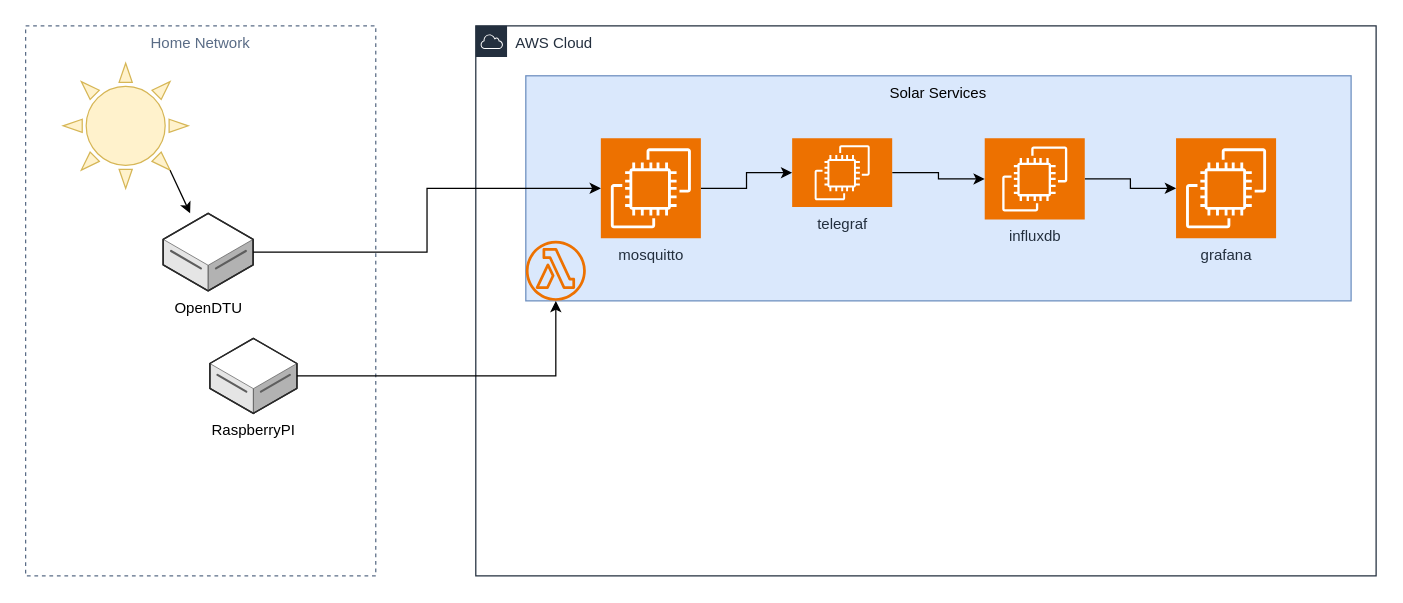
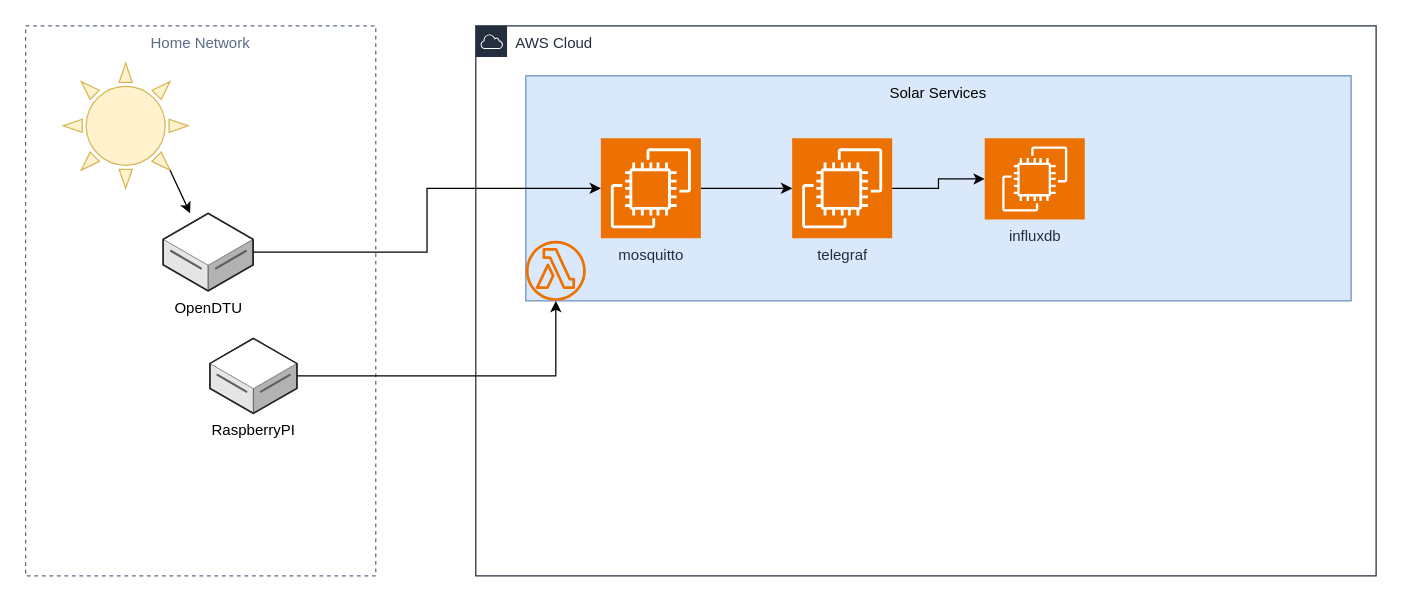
(842, 173) -> (842, 188)
(1130, 179) -> none
(1226, 188) -> none
